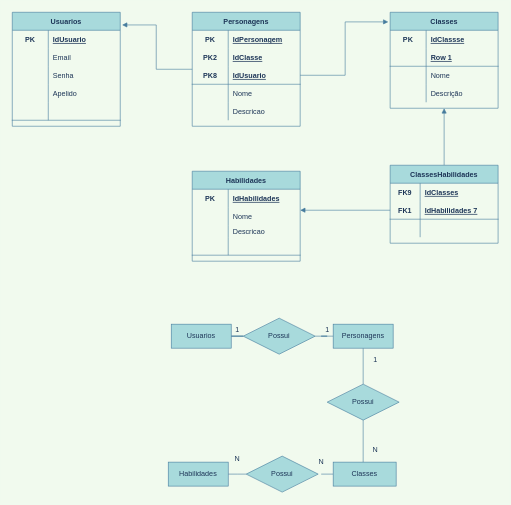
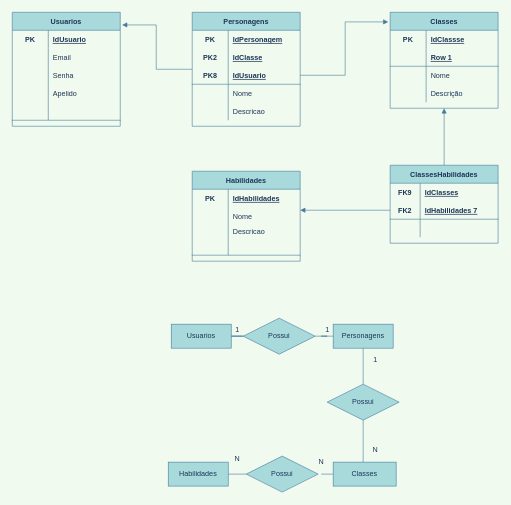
(405, 211) -> (405, 211)
